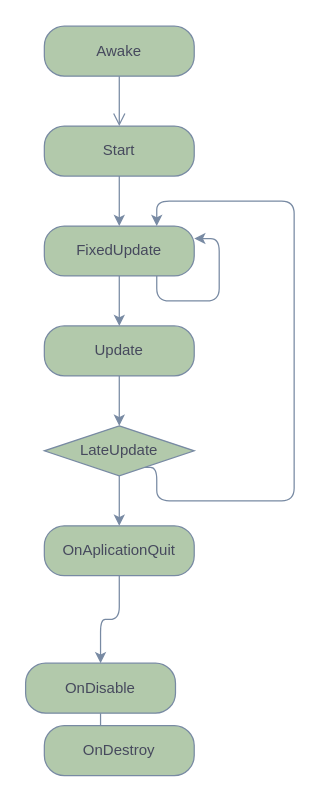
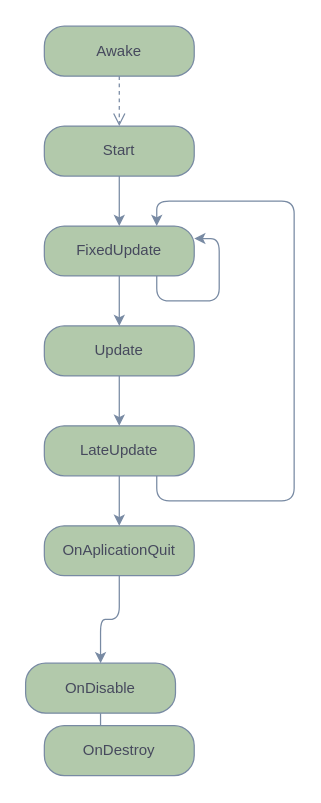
(119, 100) -> (119, 100)
(119, 451) -> (119, 451)
